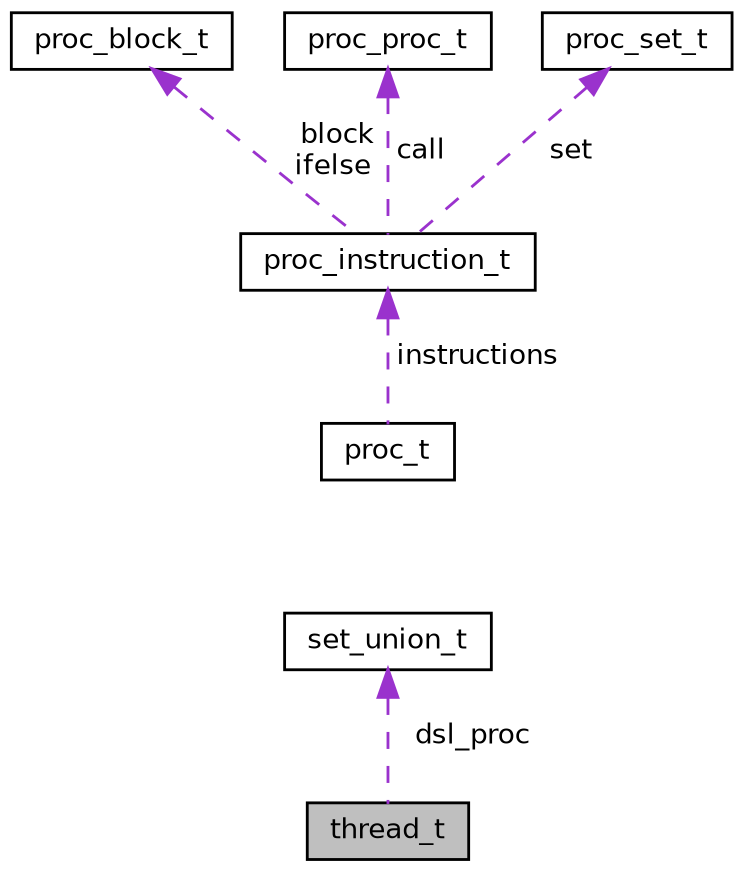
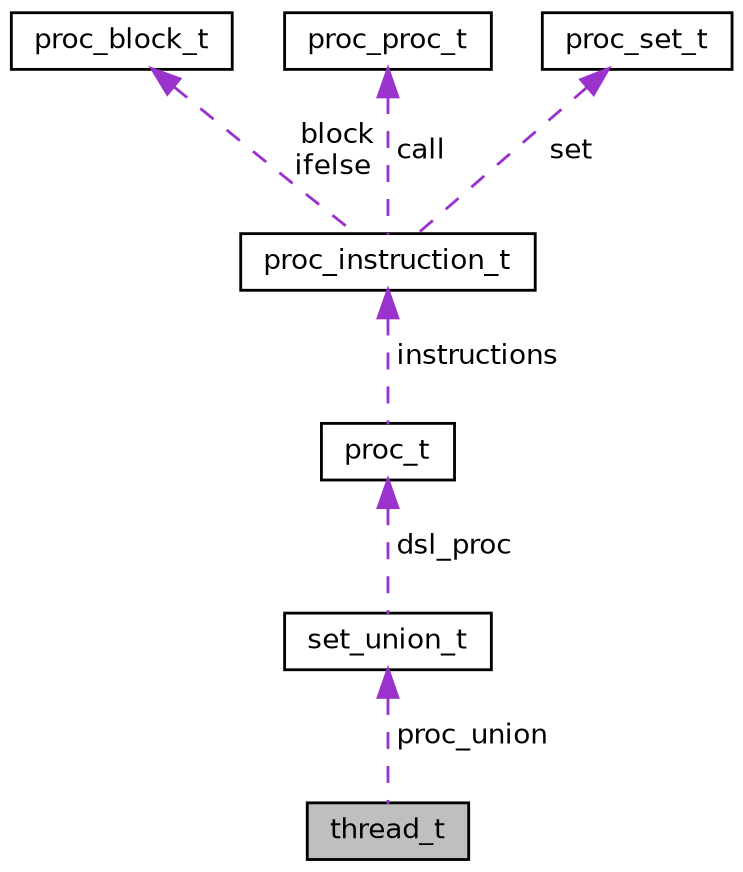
none -> (388, 561)
(469, 736) -> (469, 736)
